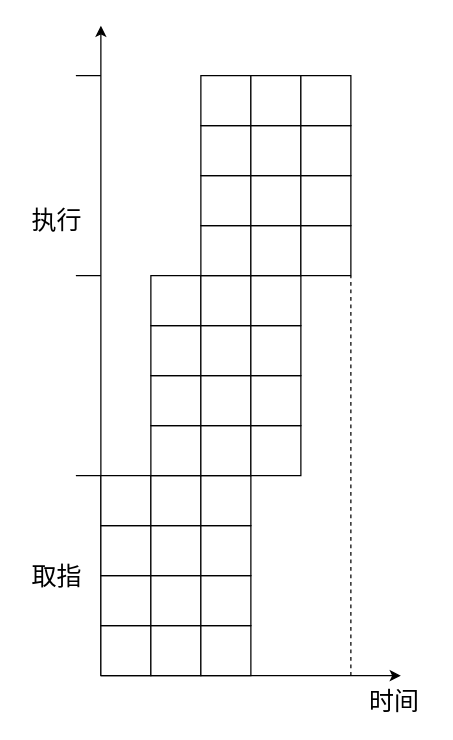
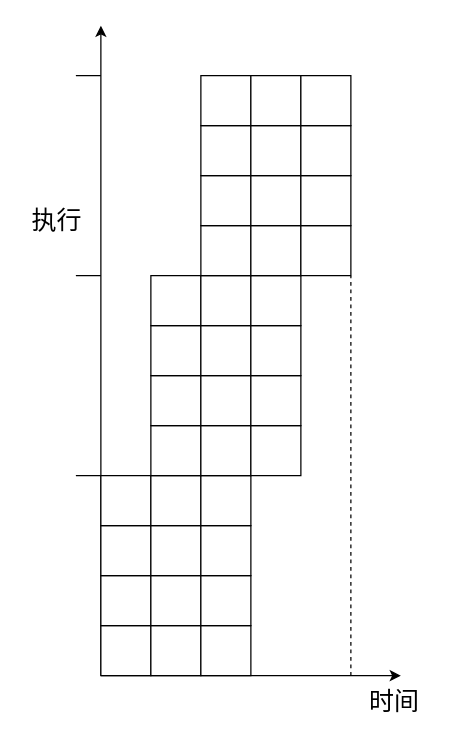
(57, 576) -> none
